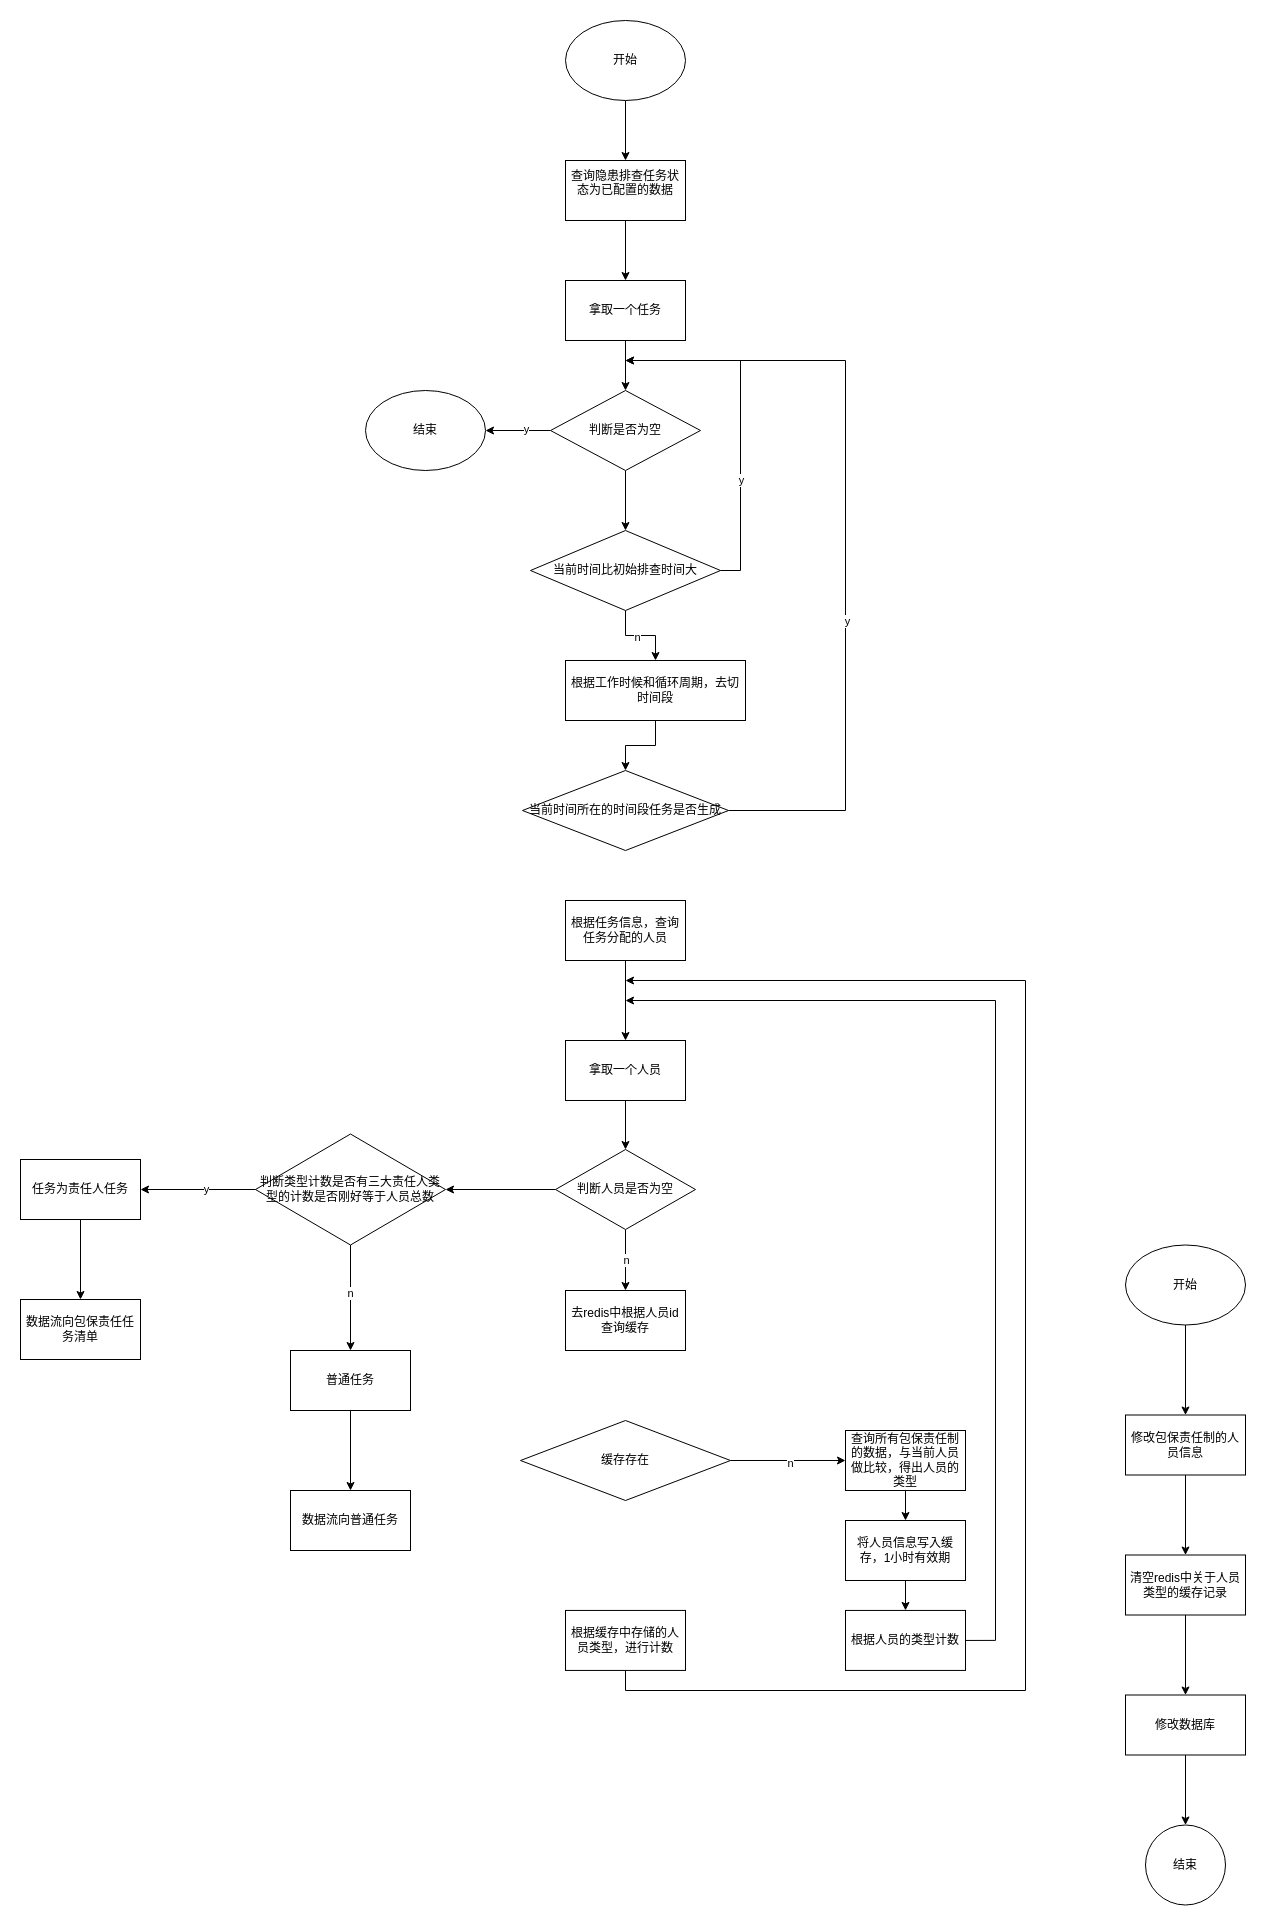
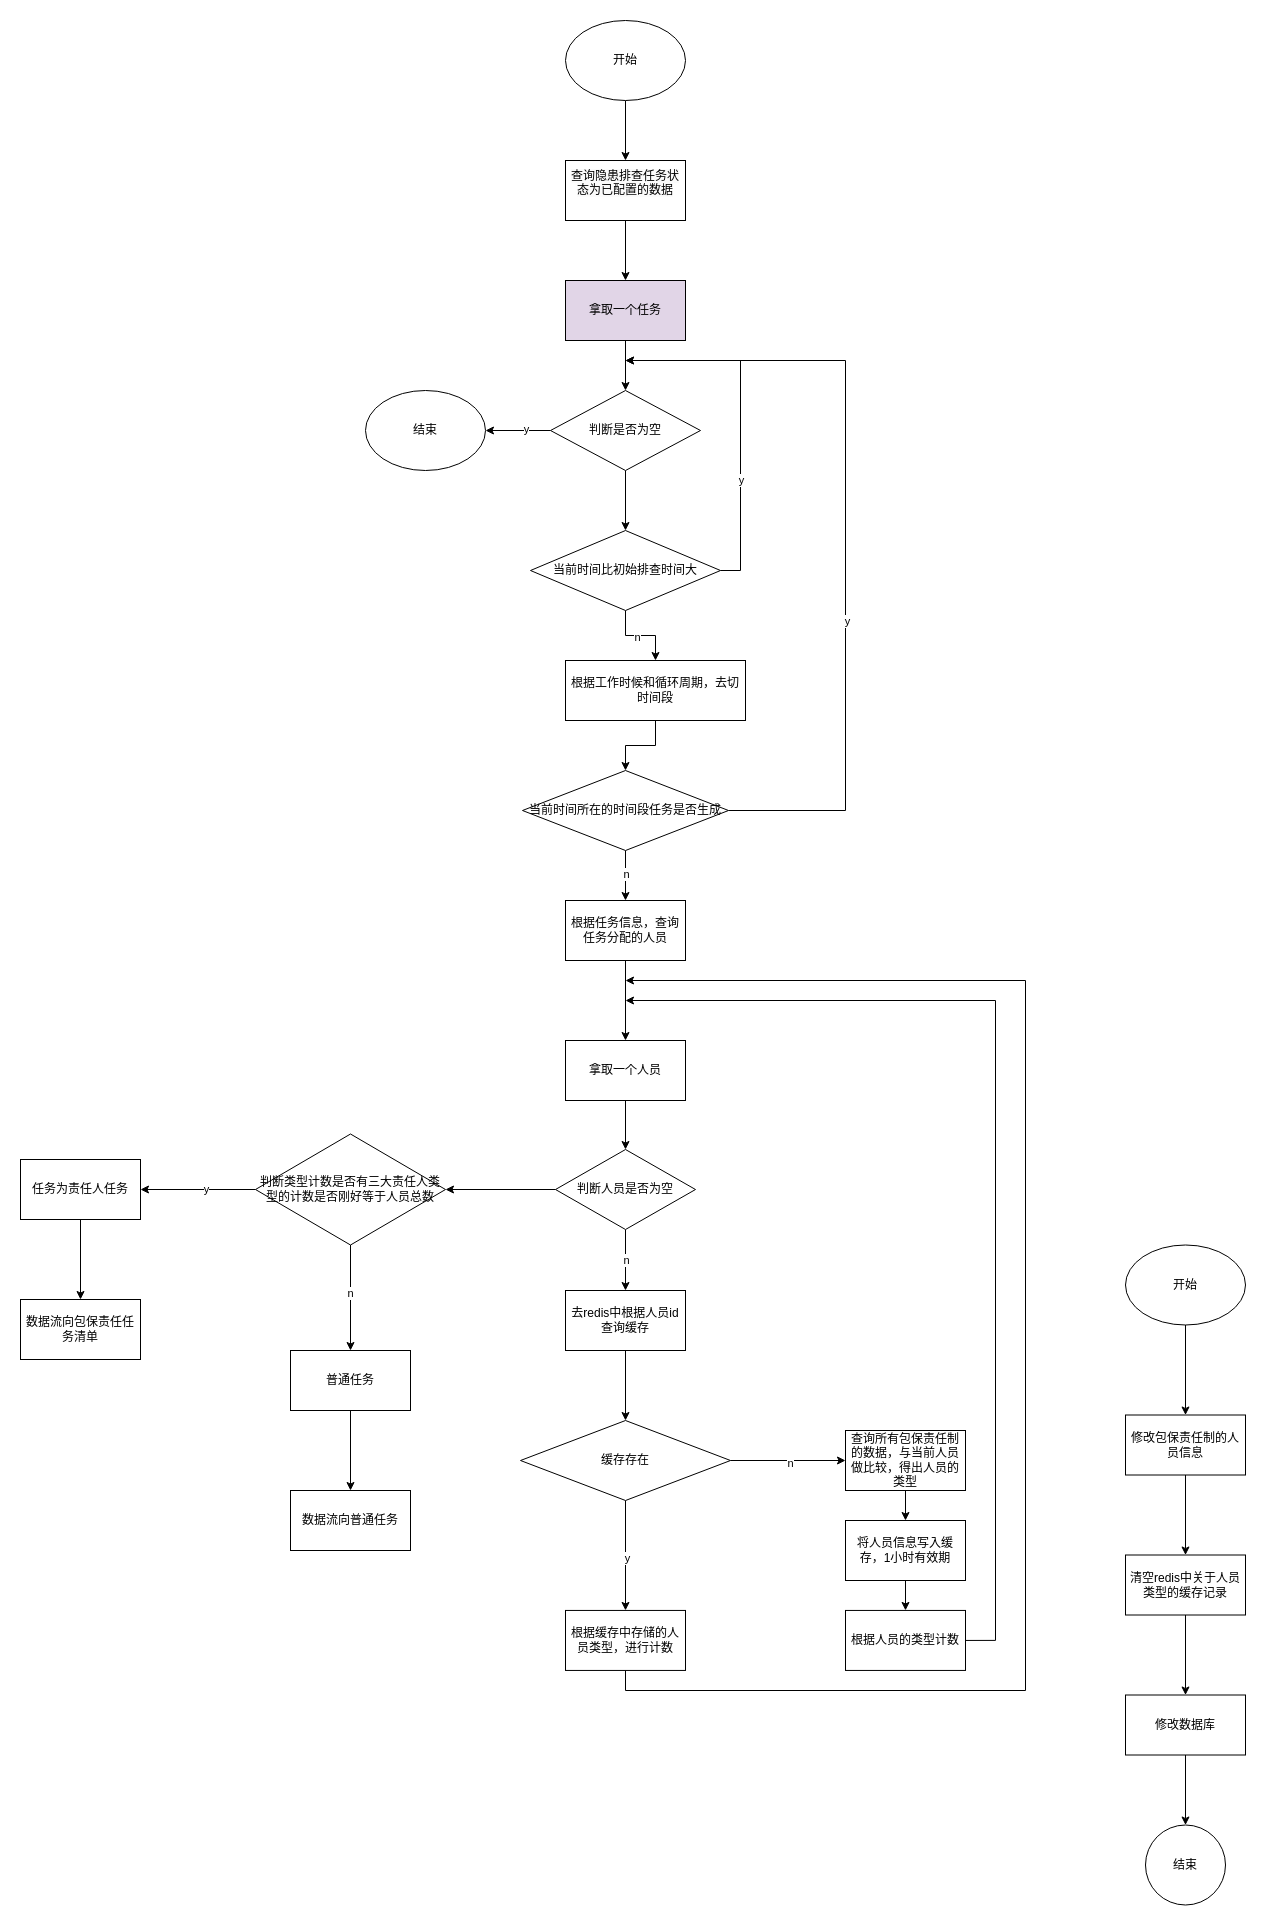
(626, 311) -> (626, 311)
none -> (626, 872)
none -> (626, 1382)
none -> (626, 1552)
